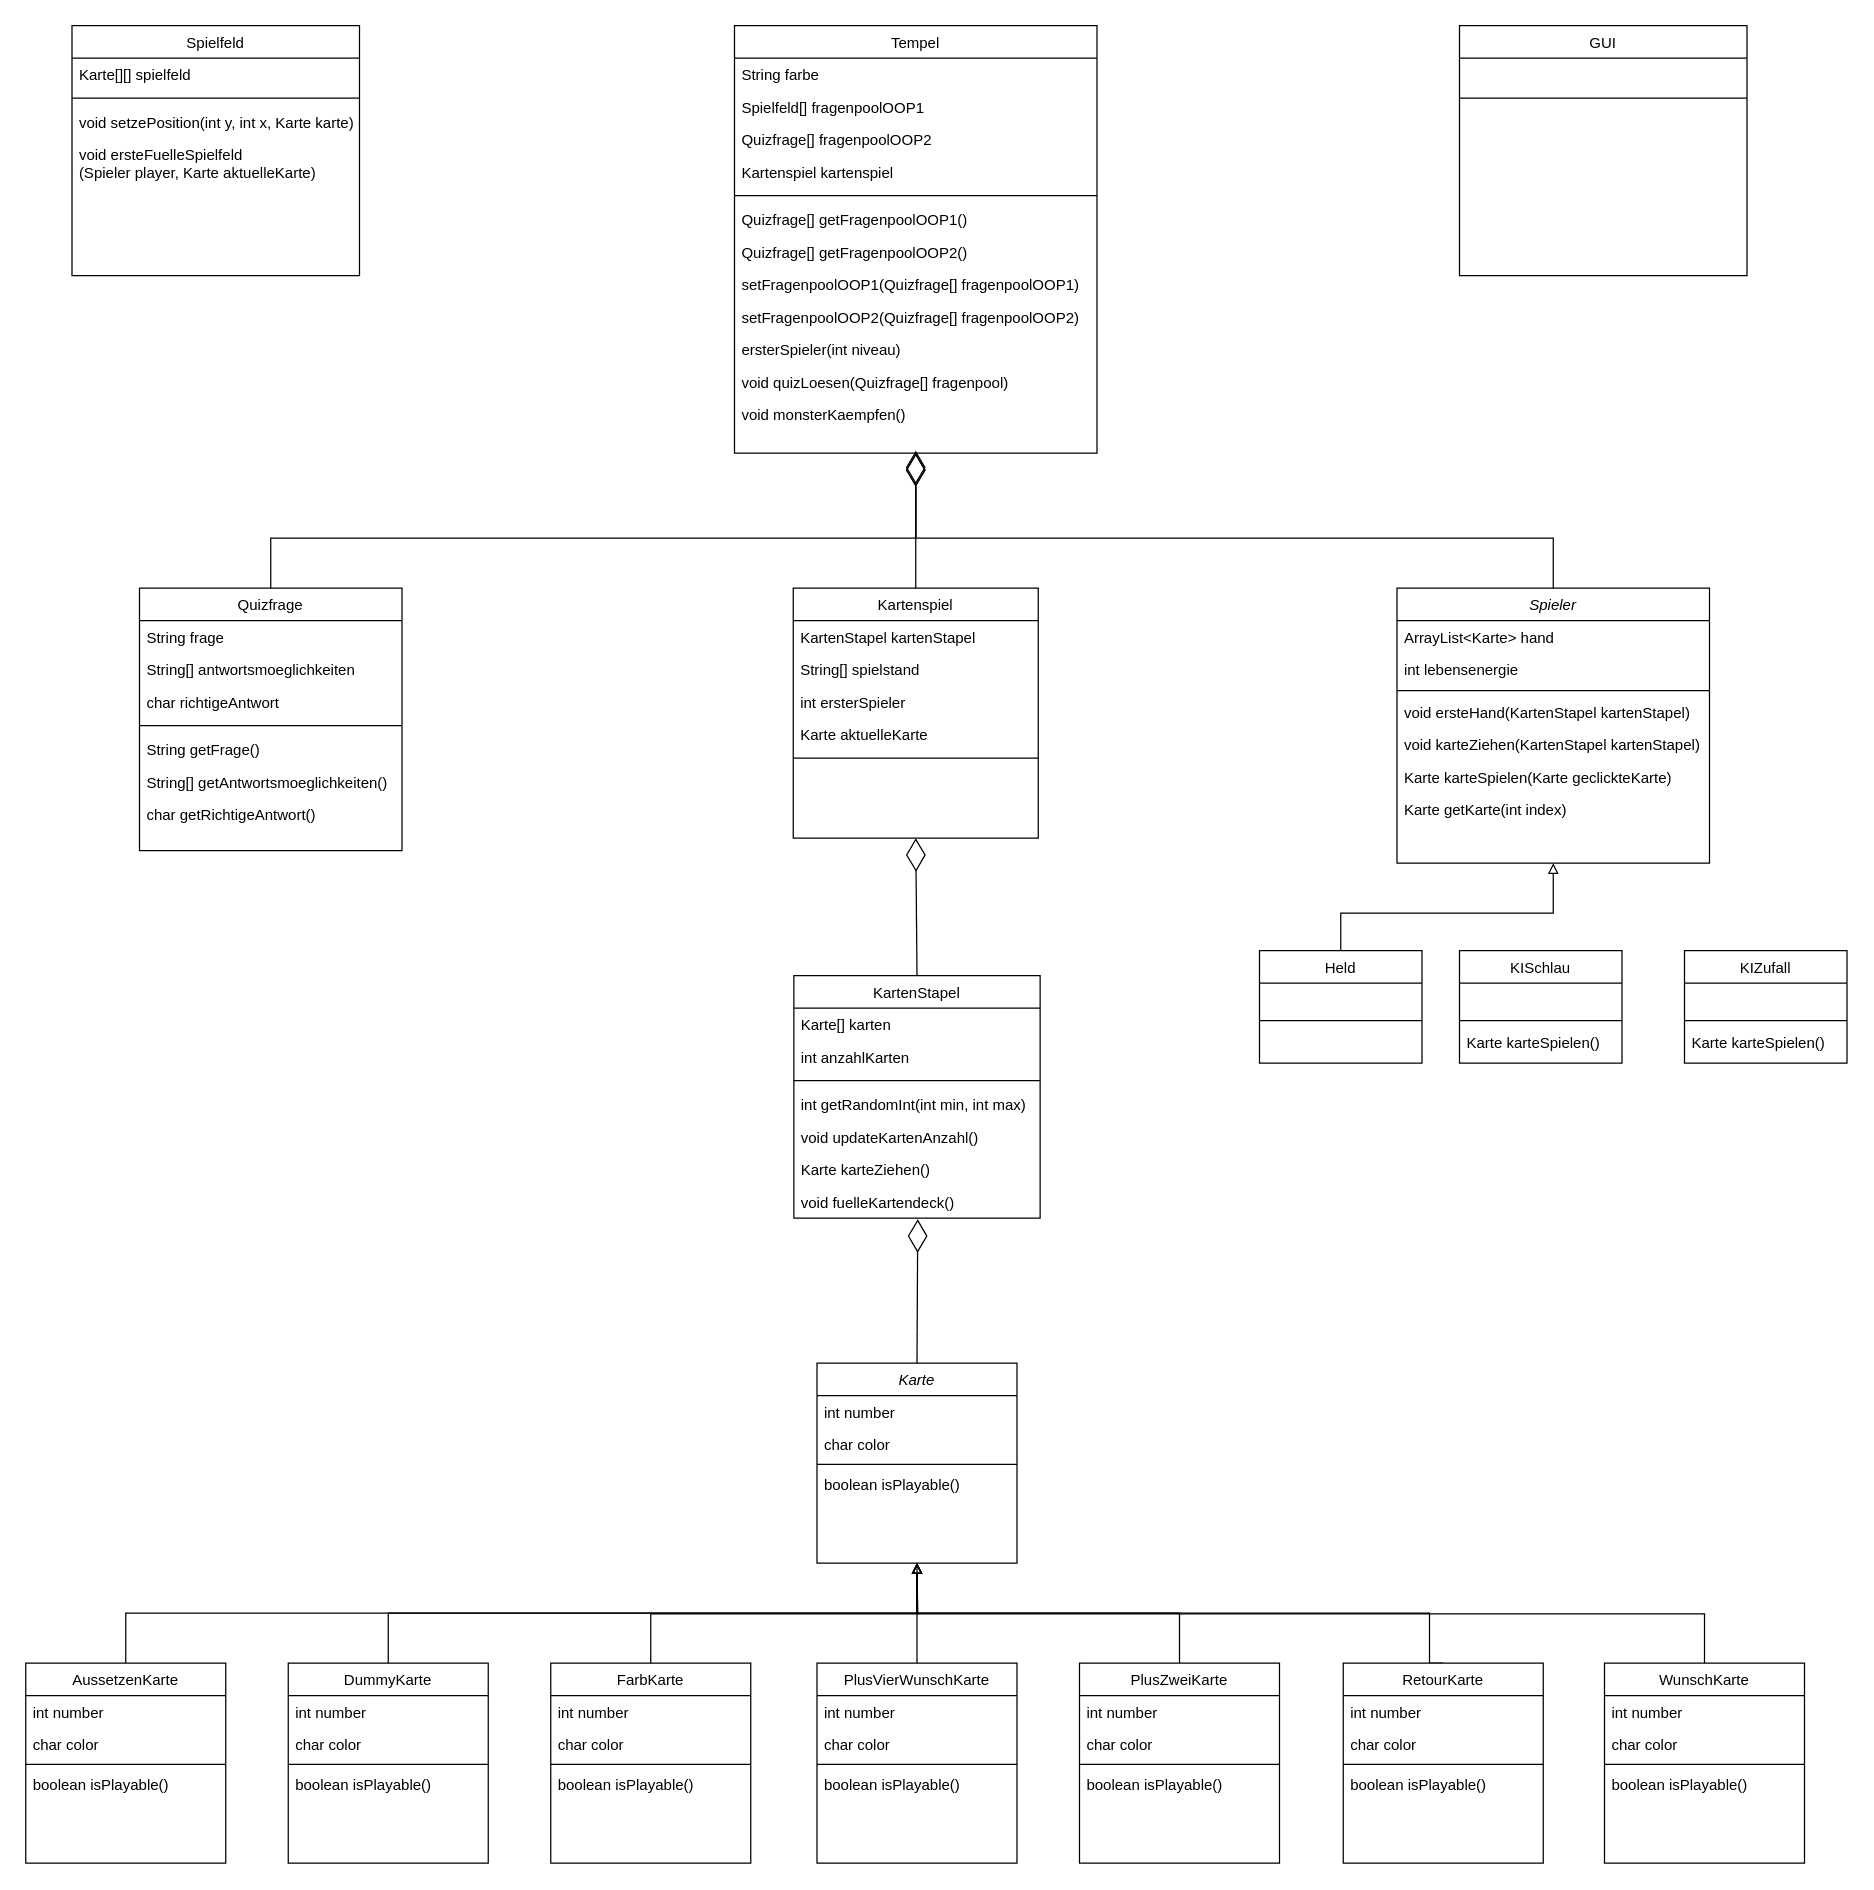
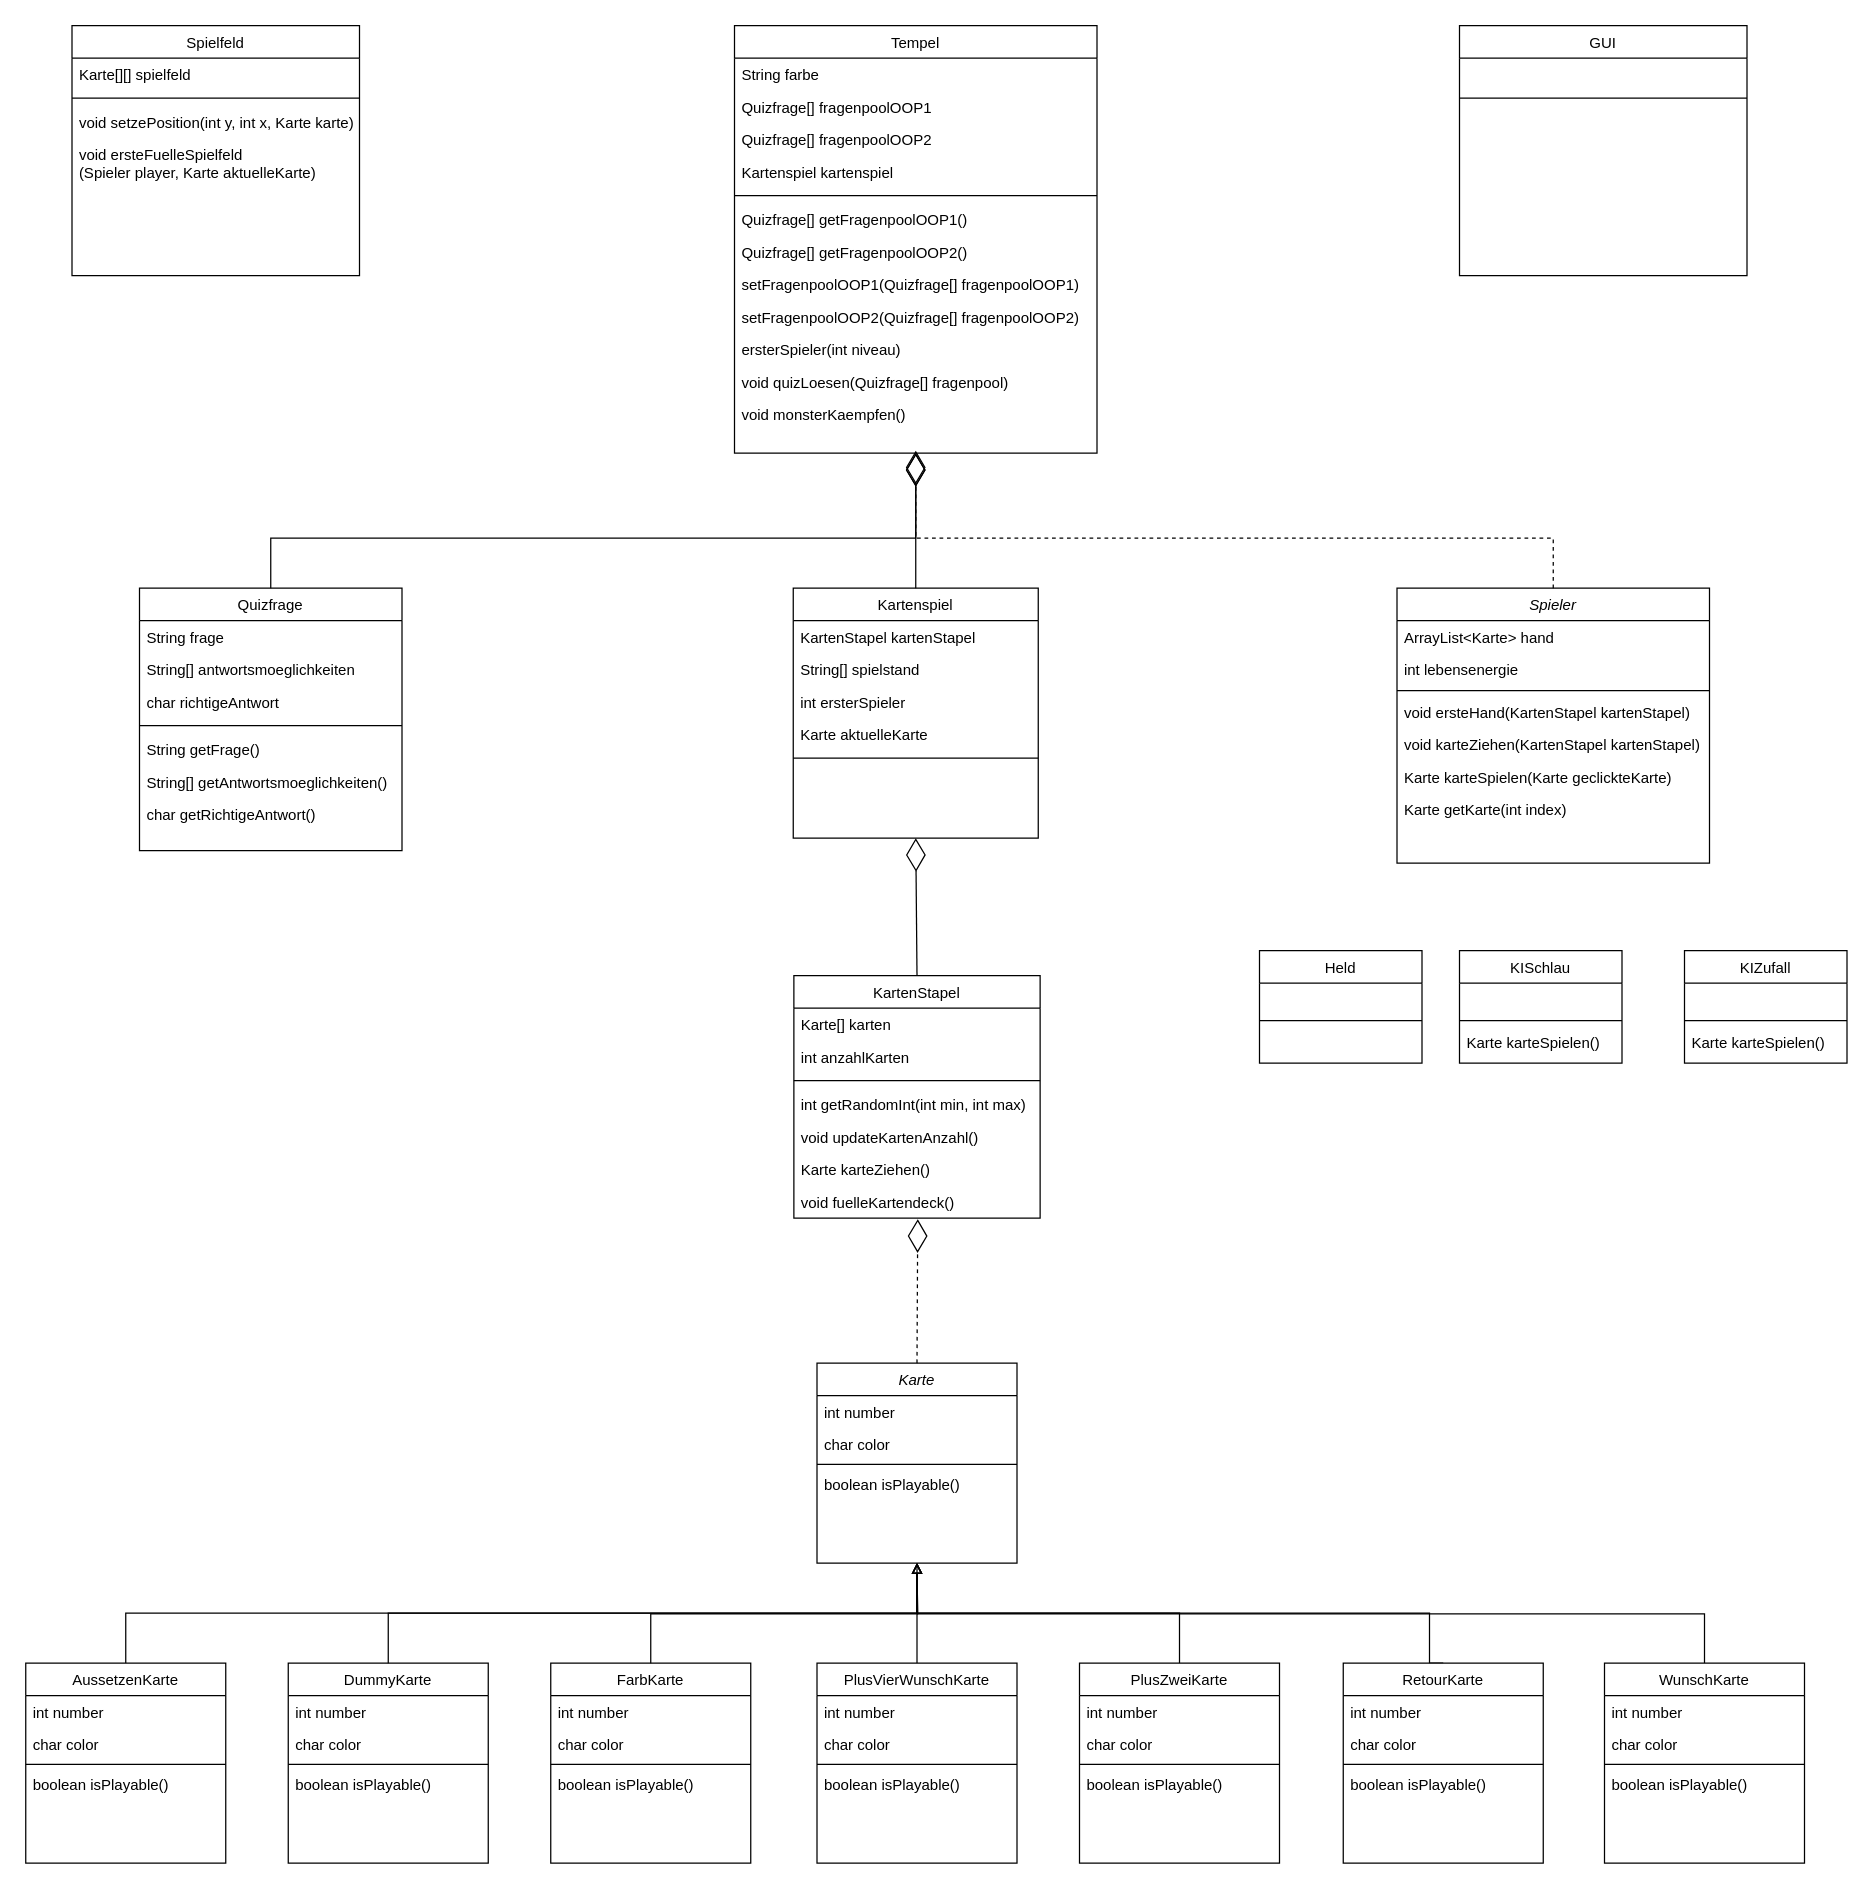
(841, 108) -> (845, 108)
(1260, 538) -> (1260, 538)
(1448, 913) -> none
(917, 1306) -> (917, 1306)
